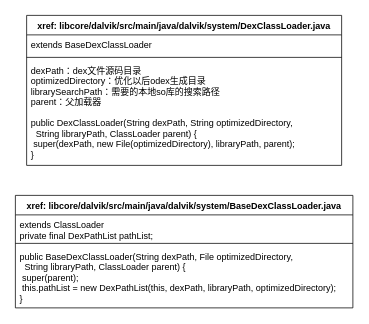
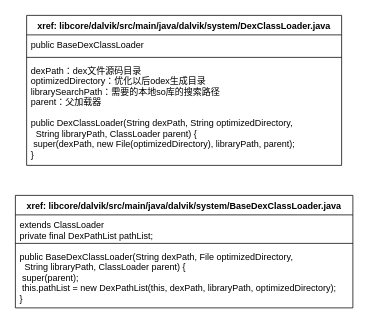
(94, 45) -> (89, 45)
